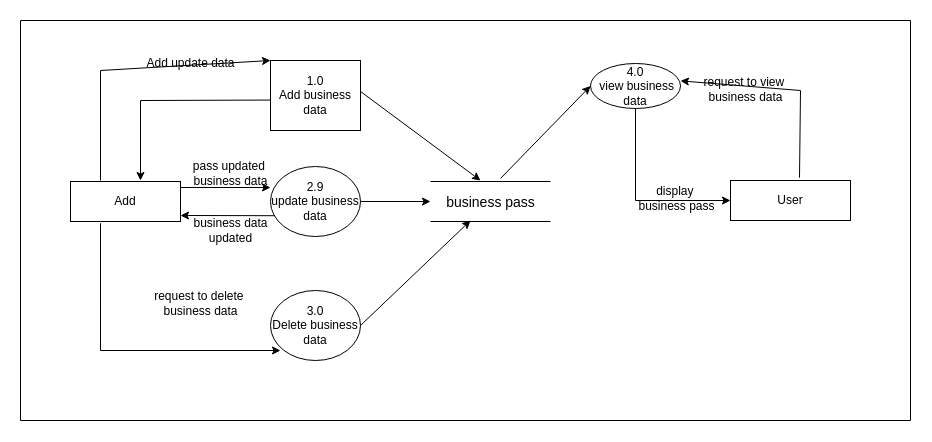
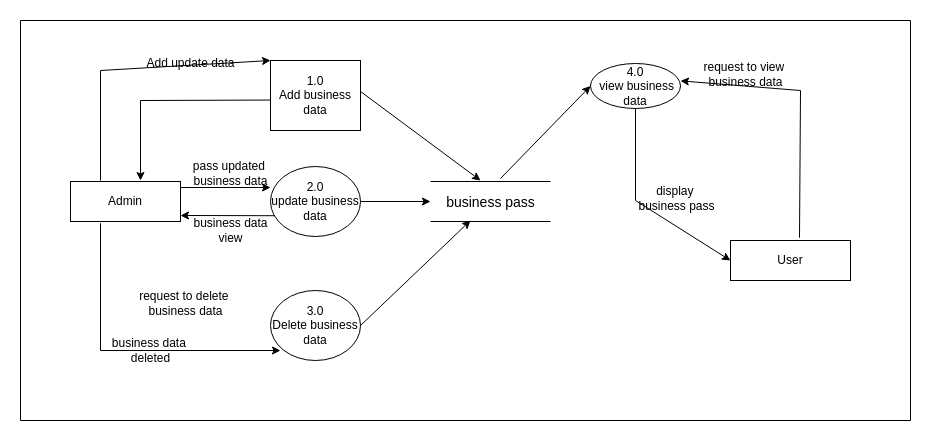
(746, 90) -> (746, 75)
(791, 201) -> (791, 261)
(126, 202) -> (126, 202)
(316, 202) -> (316, 202)
(231, 231) -> (231, 231)
(201, 304) -> (186, 304)
none -> (151, 351)
